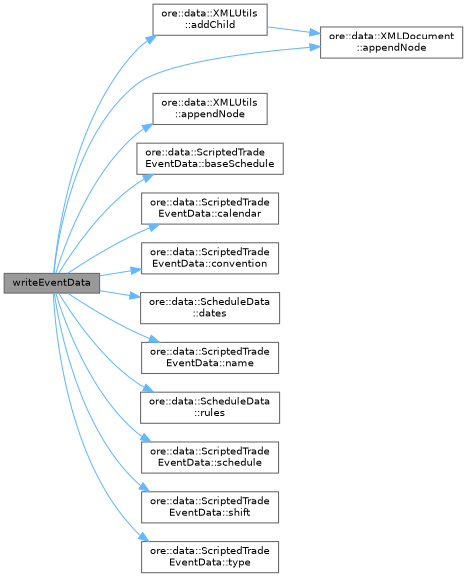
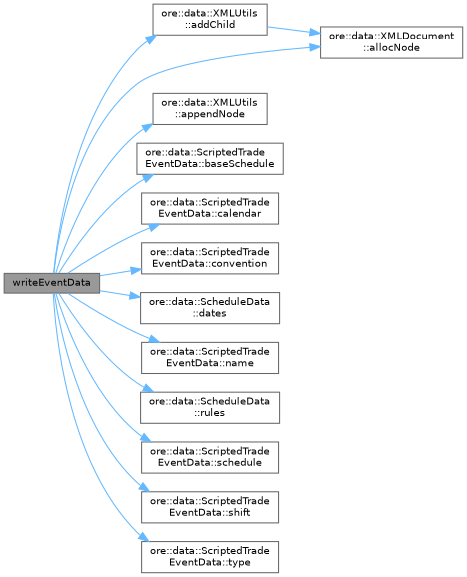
(392, 43) -> (392, 43)
